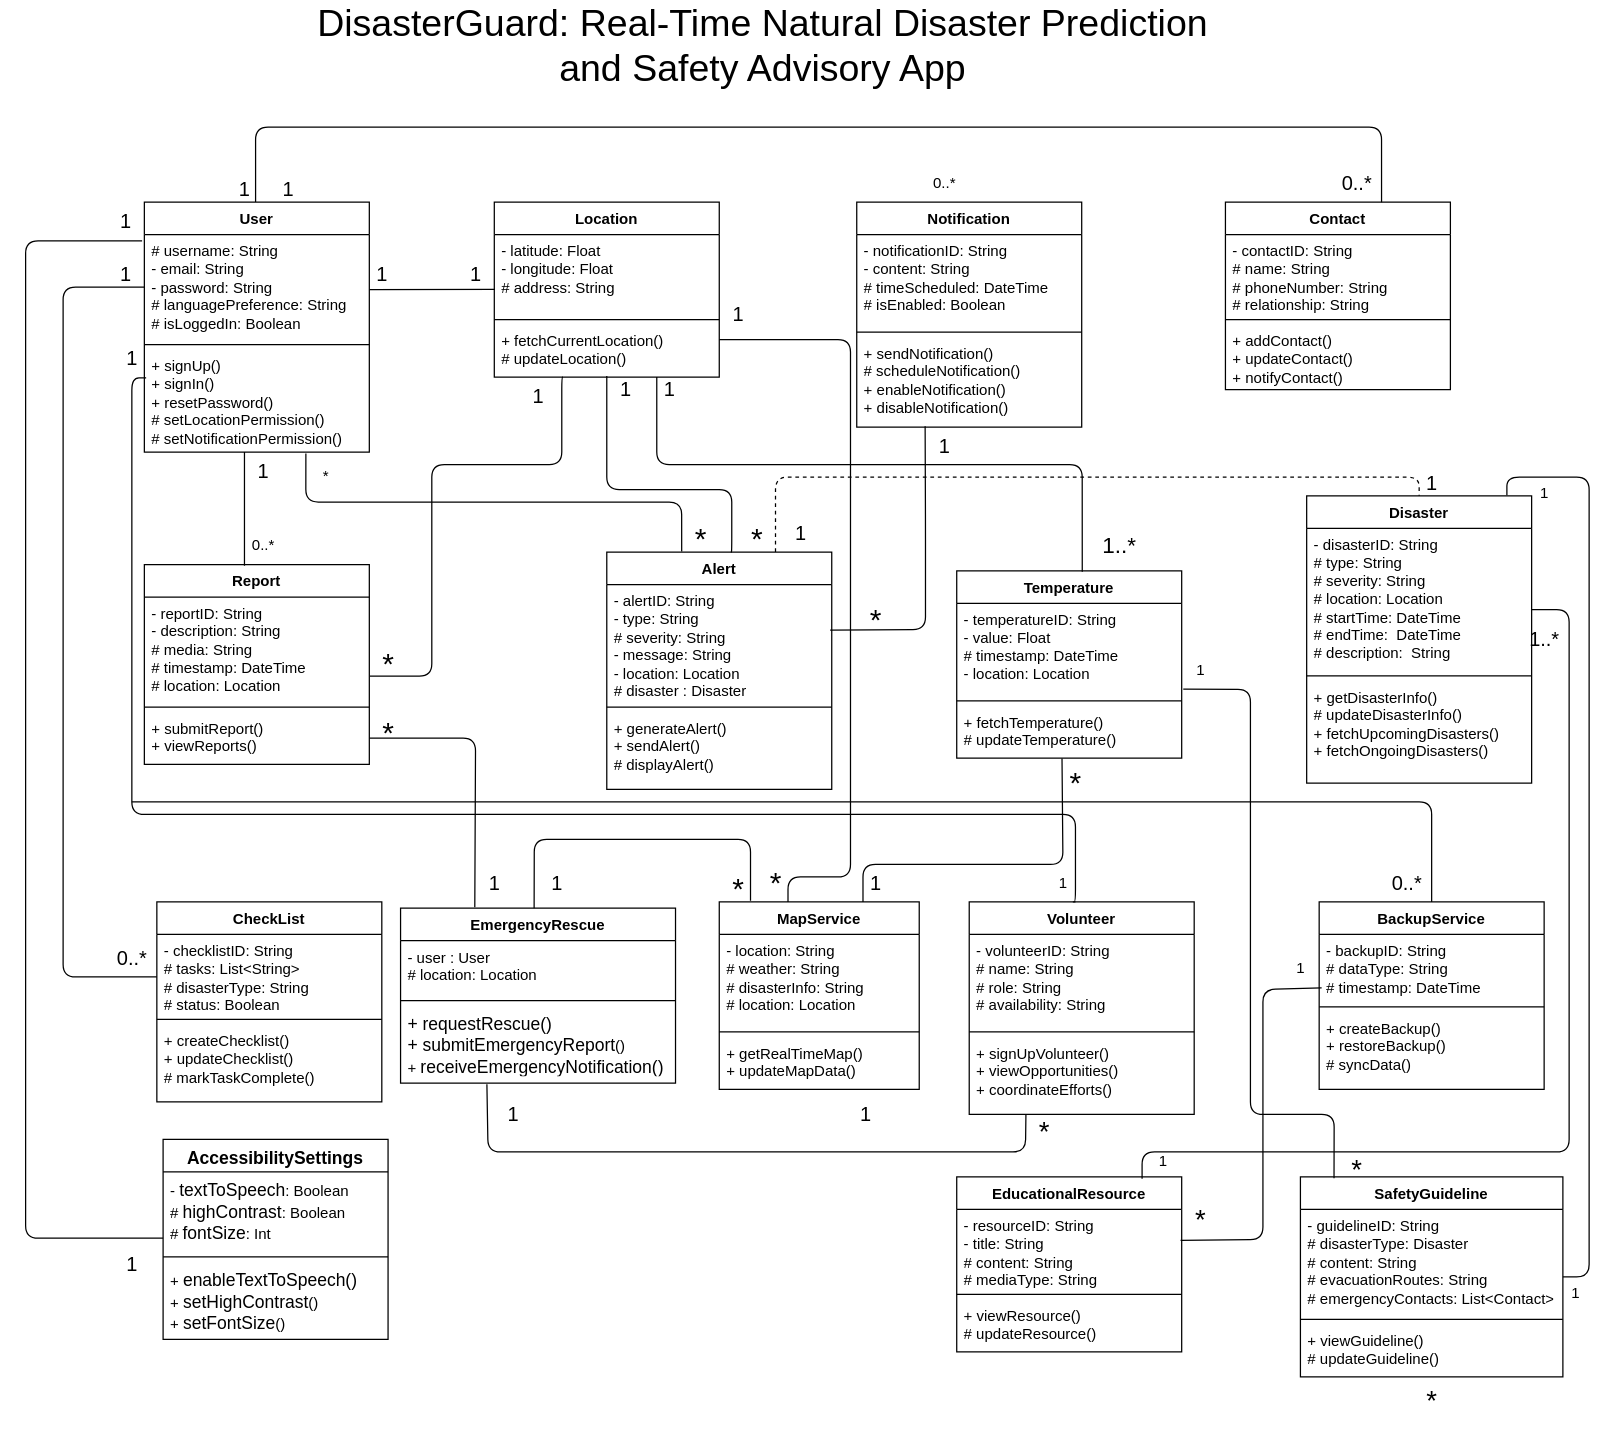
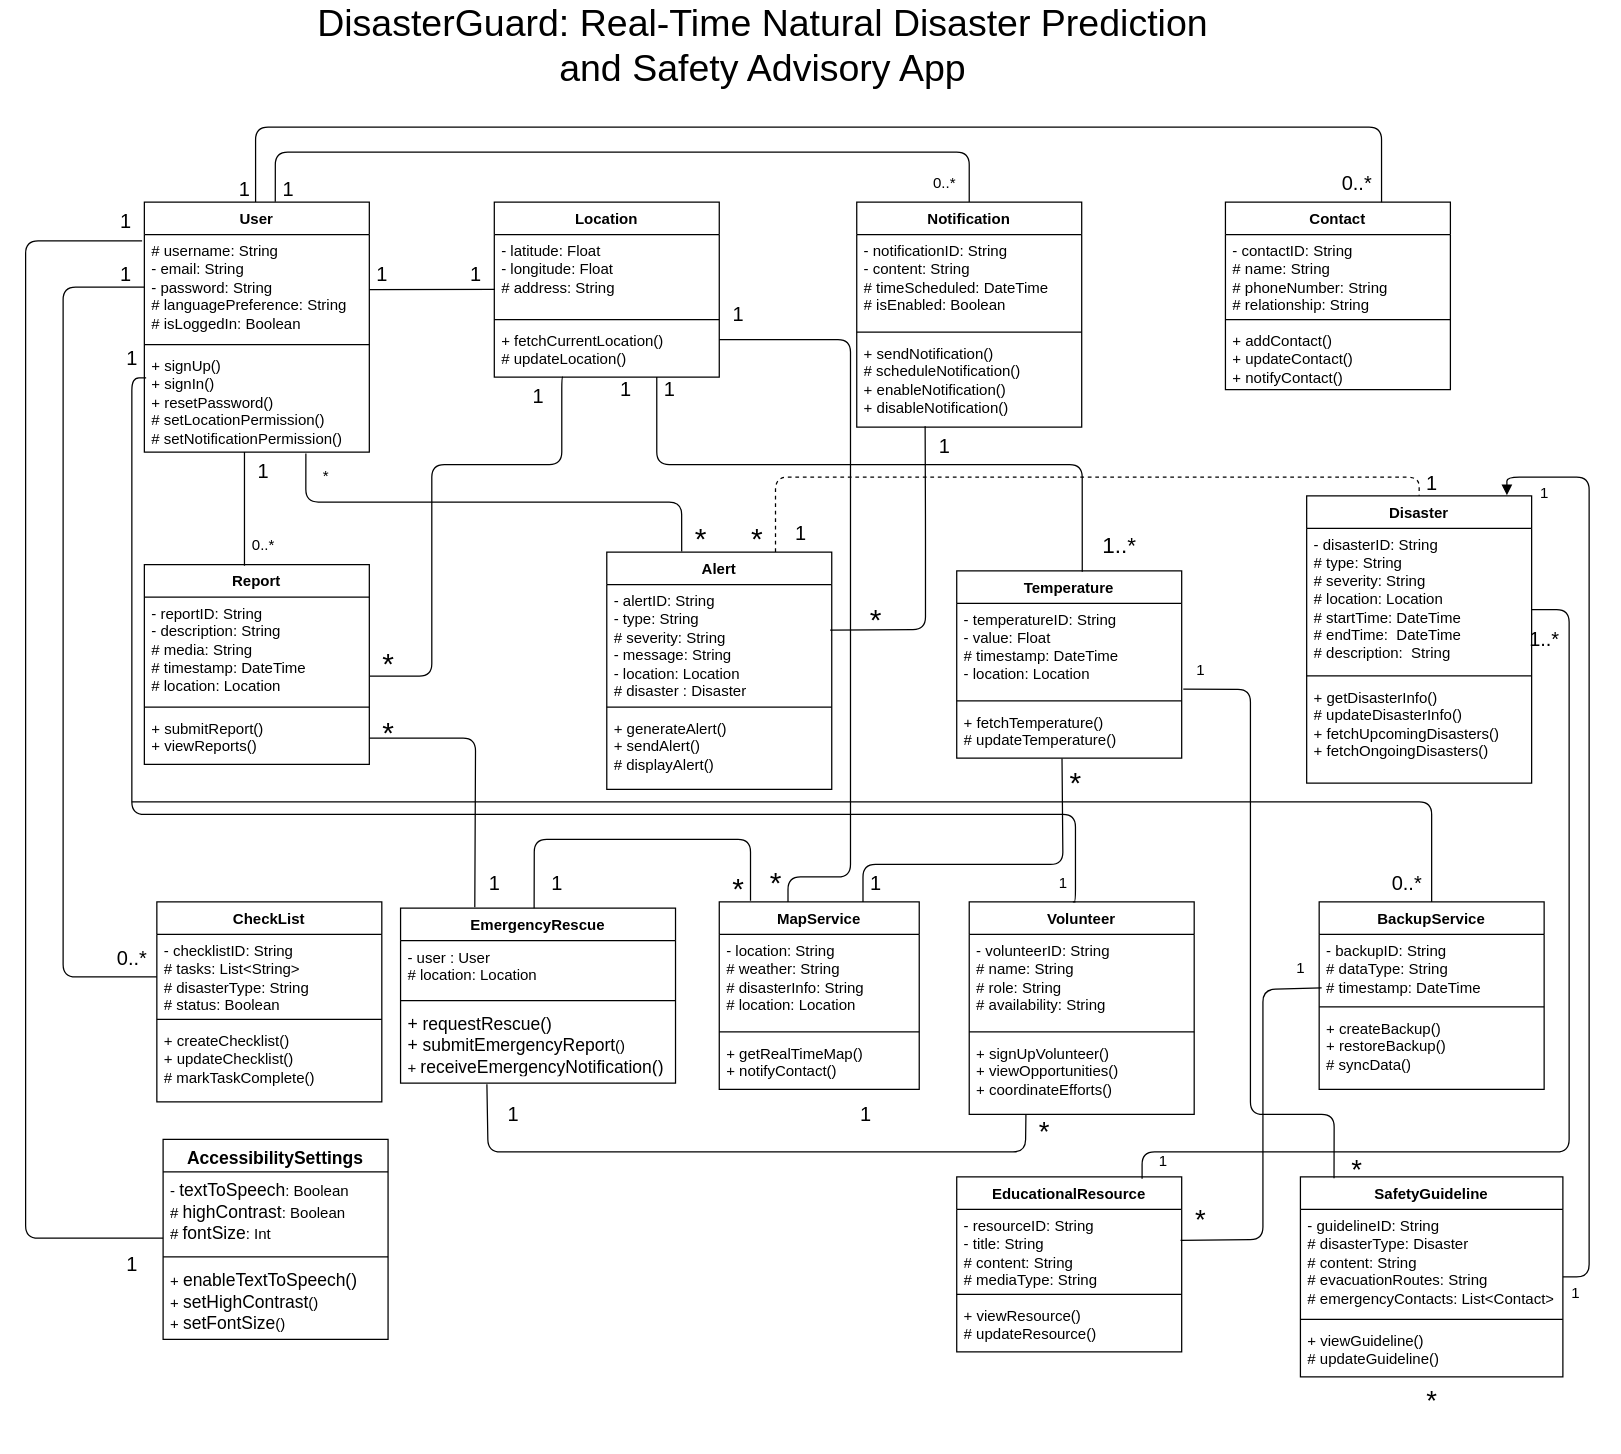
none -> (622, 152)
(1507, 486) -> (1508, 479)
(644, 489) -> none
(797, 1064) -> (797, 1064)
